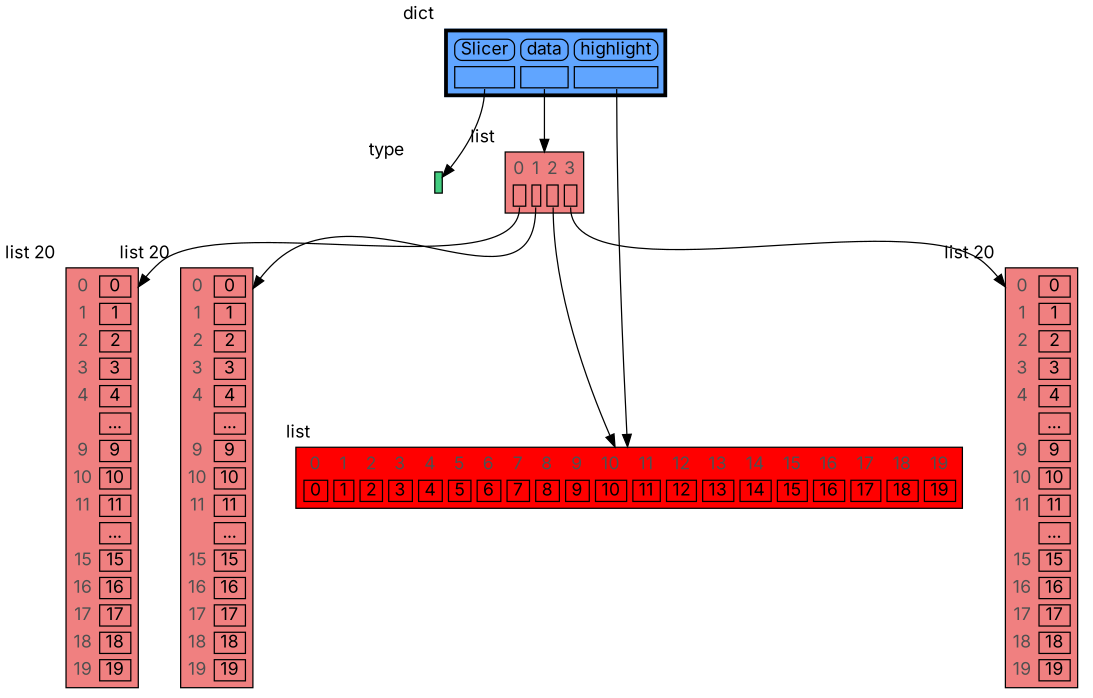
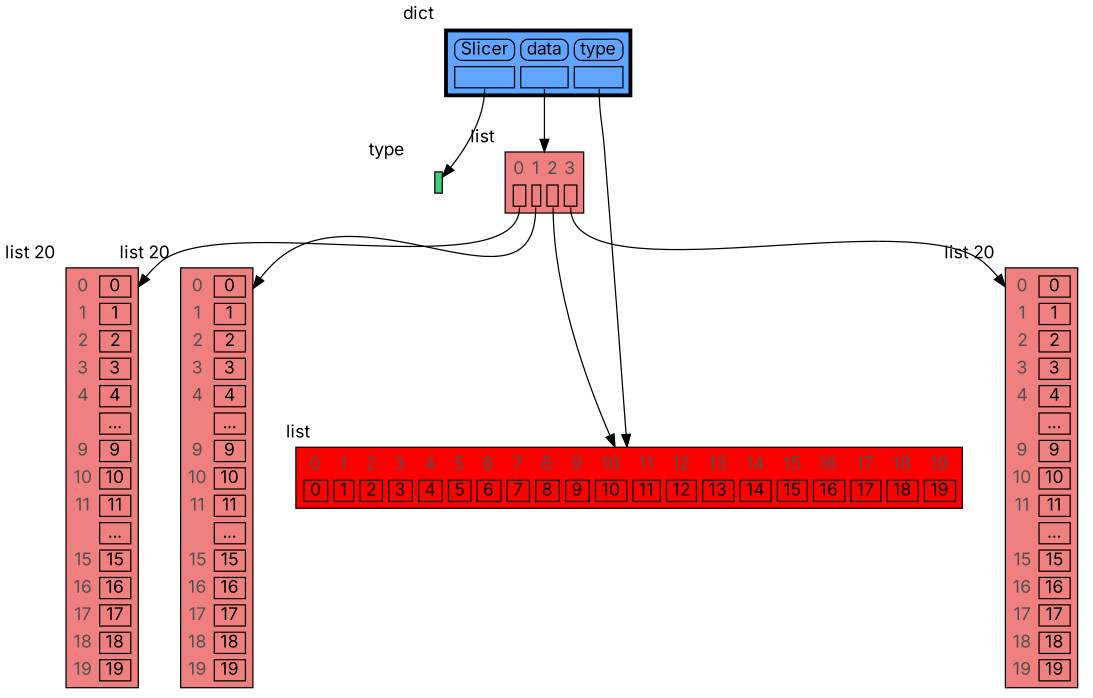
(616, 49) -> (599, 49)
